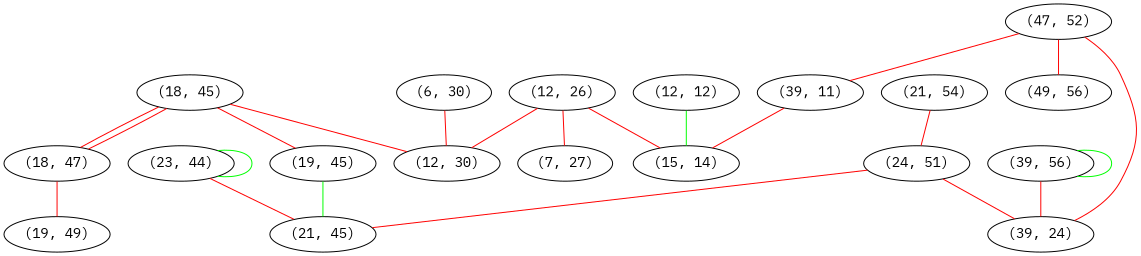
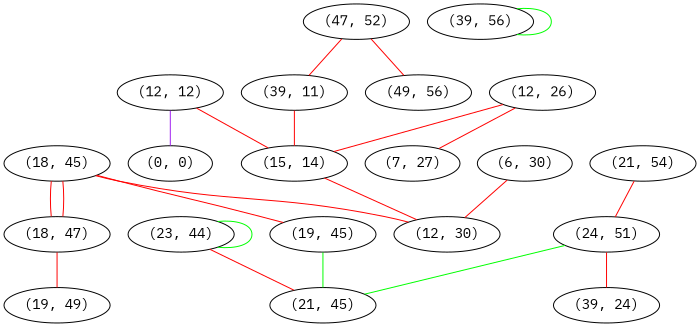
(505, 128) -> (371, 199)
(686, 128) -> (232, 128)
(1136, 132) -> none
none -> (170, 163)
(620, 199) -> (465, 270)
(1041, 199) -> none
